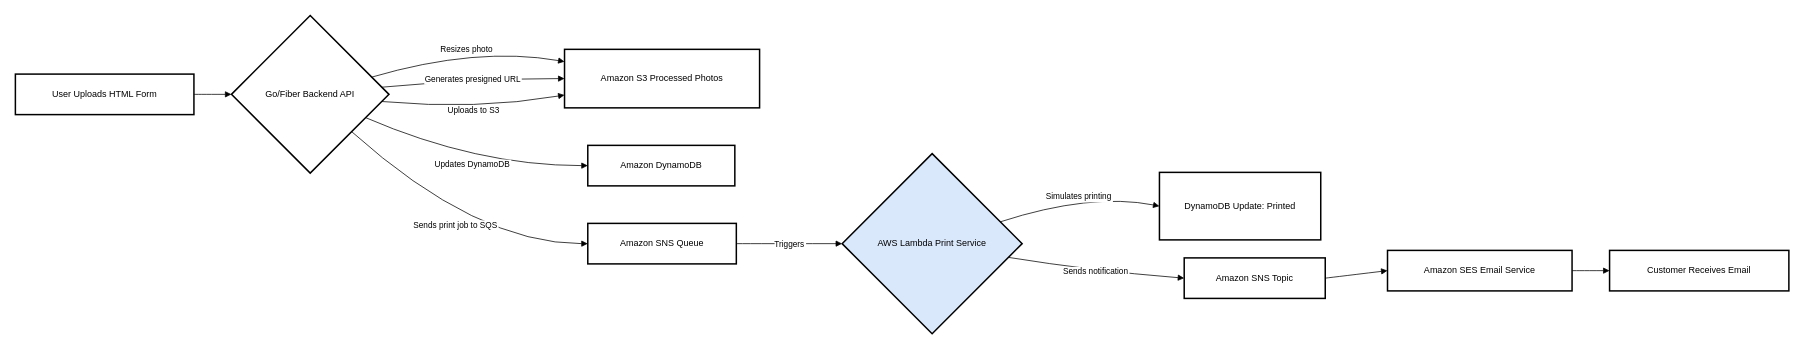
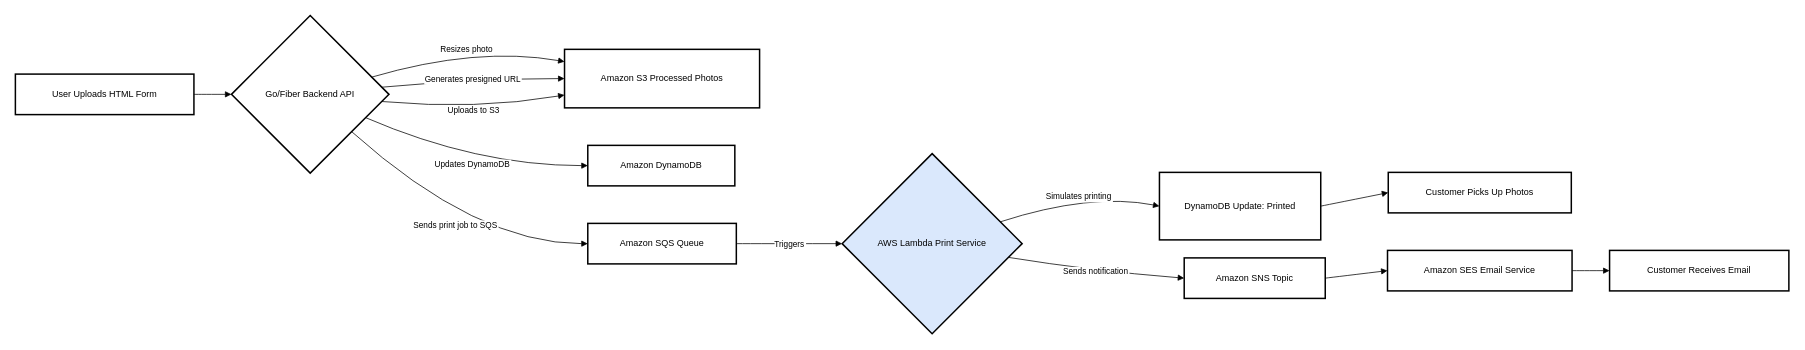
none -> (1479, 192)
none -> (1352, 200)
(662, 243) -> (662, 243)
